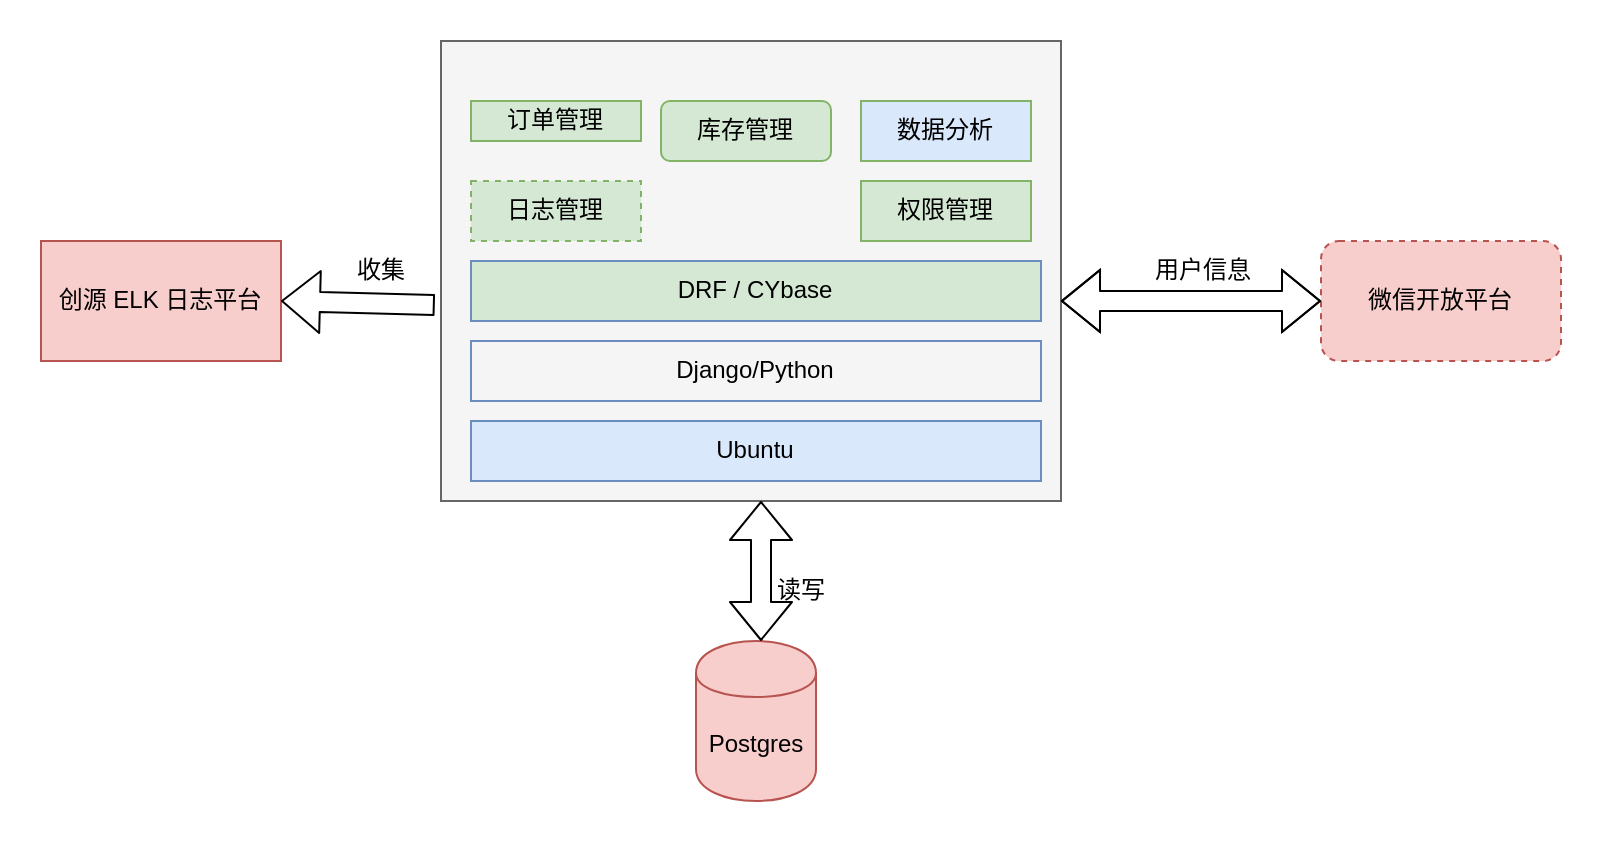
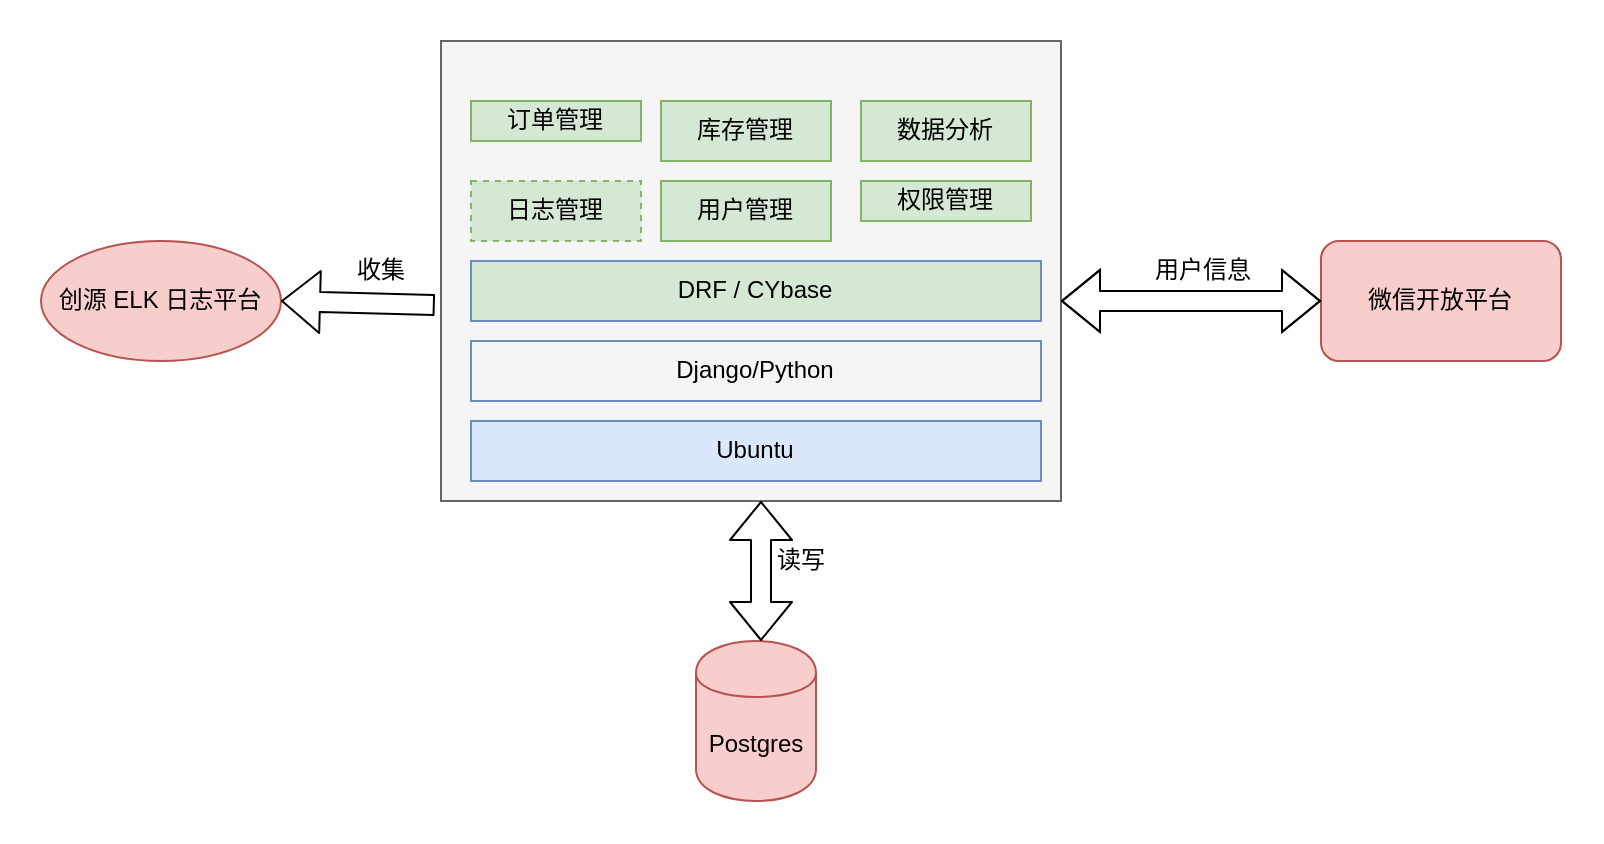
(746, 131) -> (746, 131)
(946, 131) -> (946, 131)
none -> (746, 211)
(946, 211) -> (946, 201)
(161, 301) -> (161, 301)
(1441, 301) -> (1441, 301)
(801, 591) -> (801, 561)
